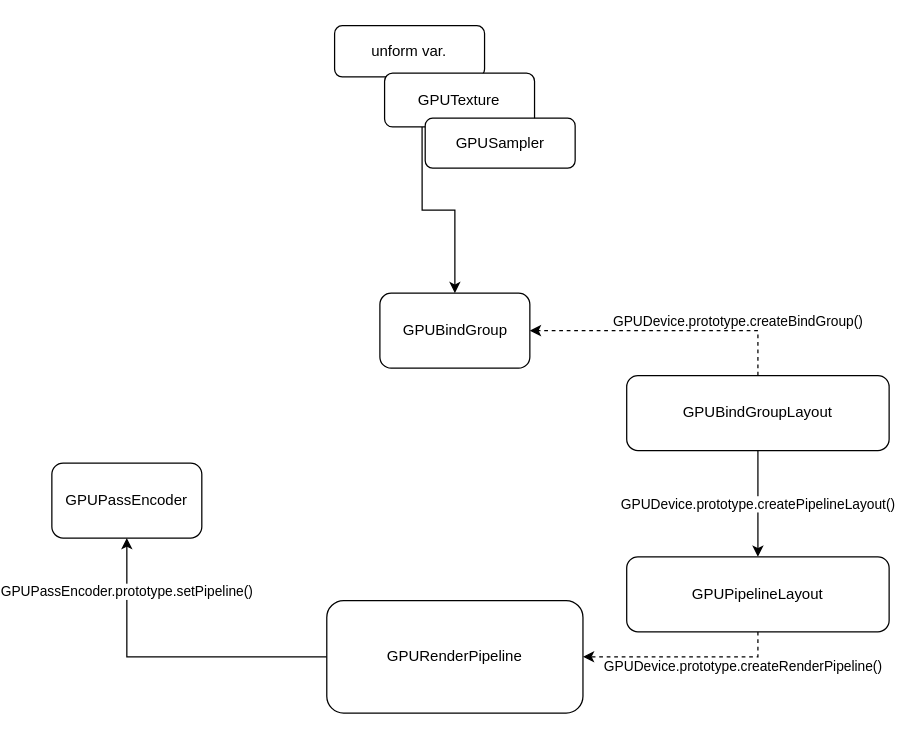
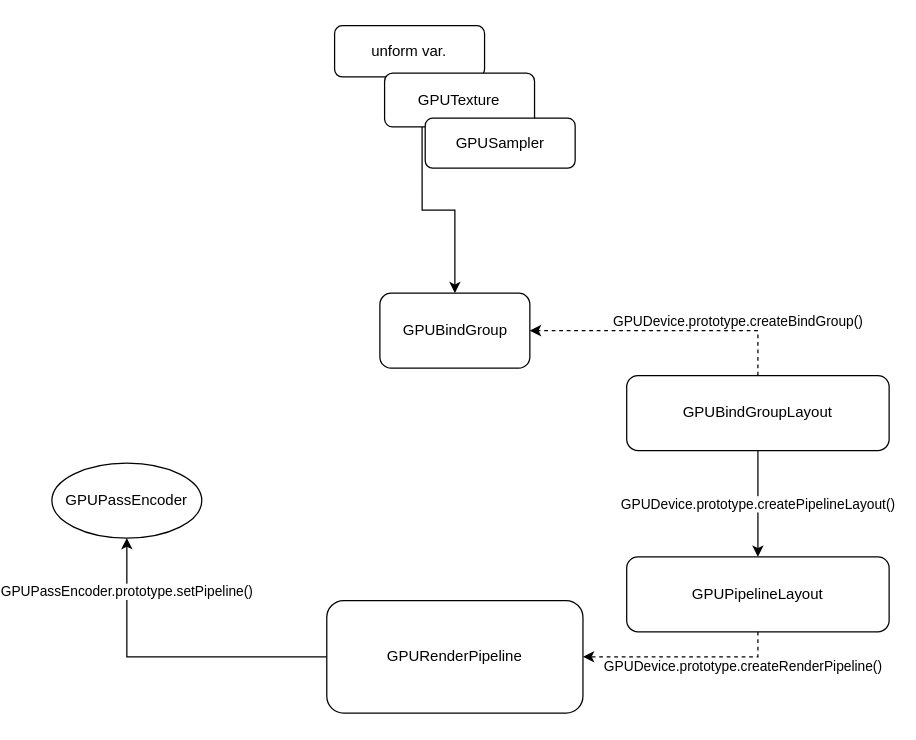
(127, 501) -> (127, 501)
